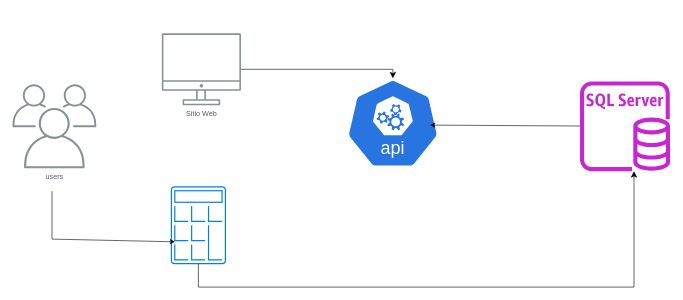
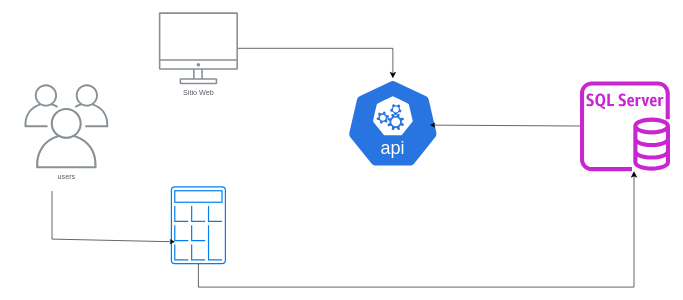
(201, 69) -> (198, 48)
(54, 126) -> (66, 126)
